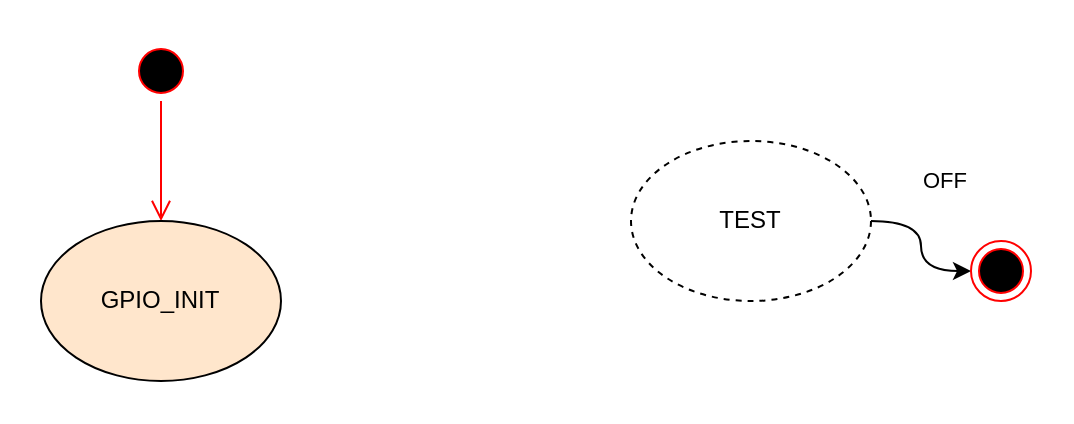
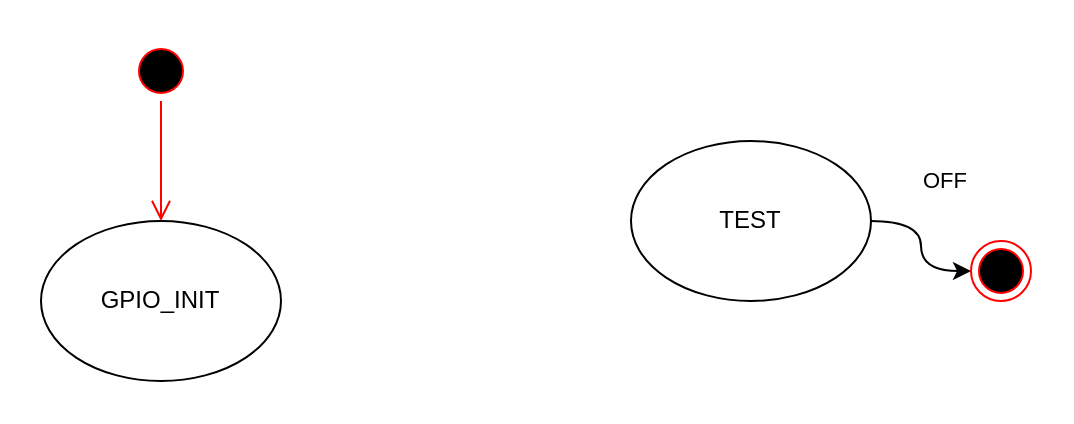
(751, 221) -> (751, 221)
(161, 301) -> (161, 301)
